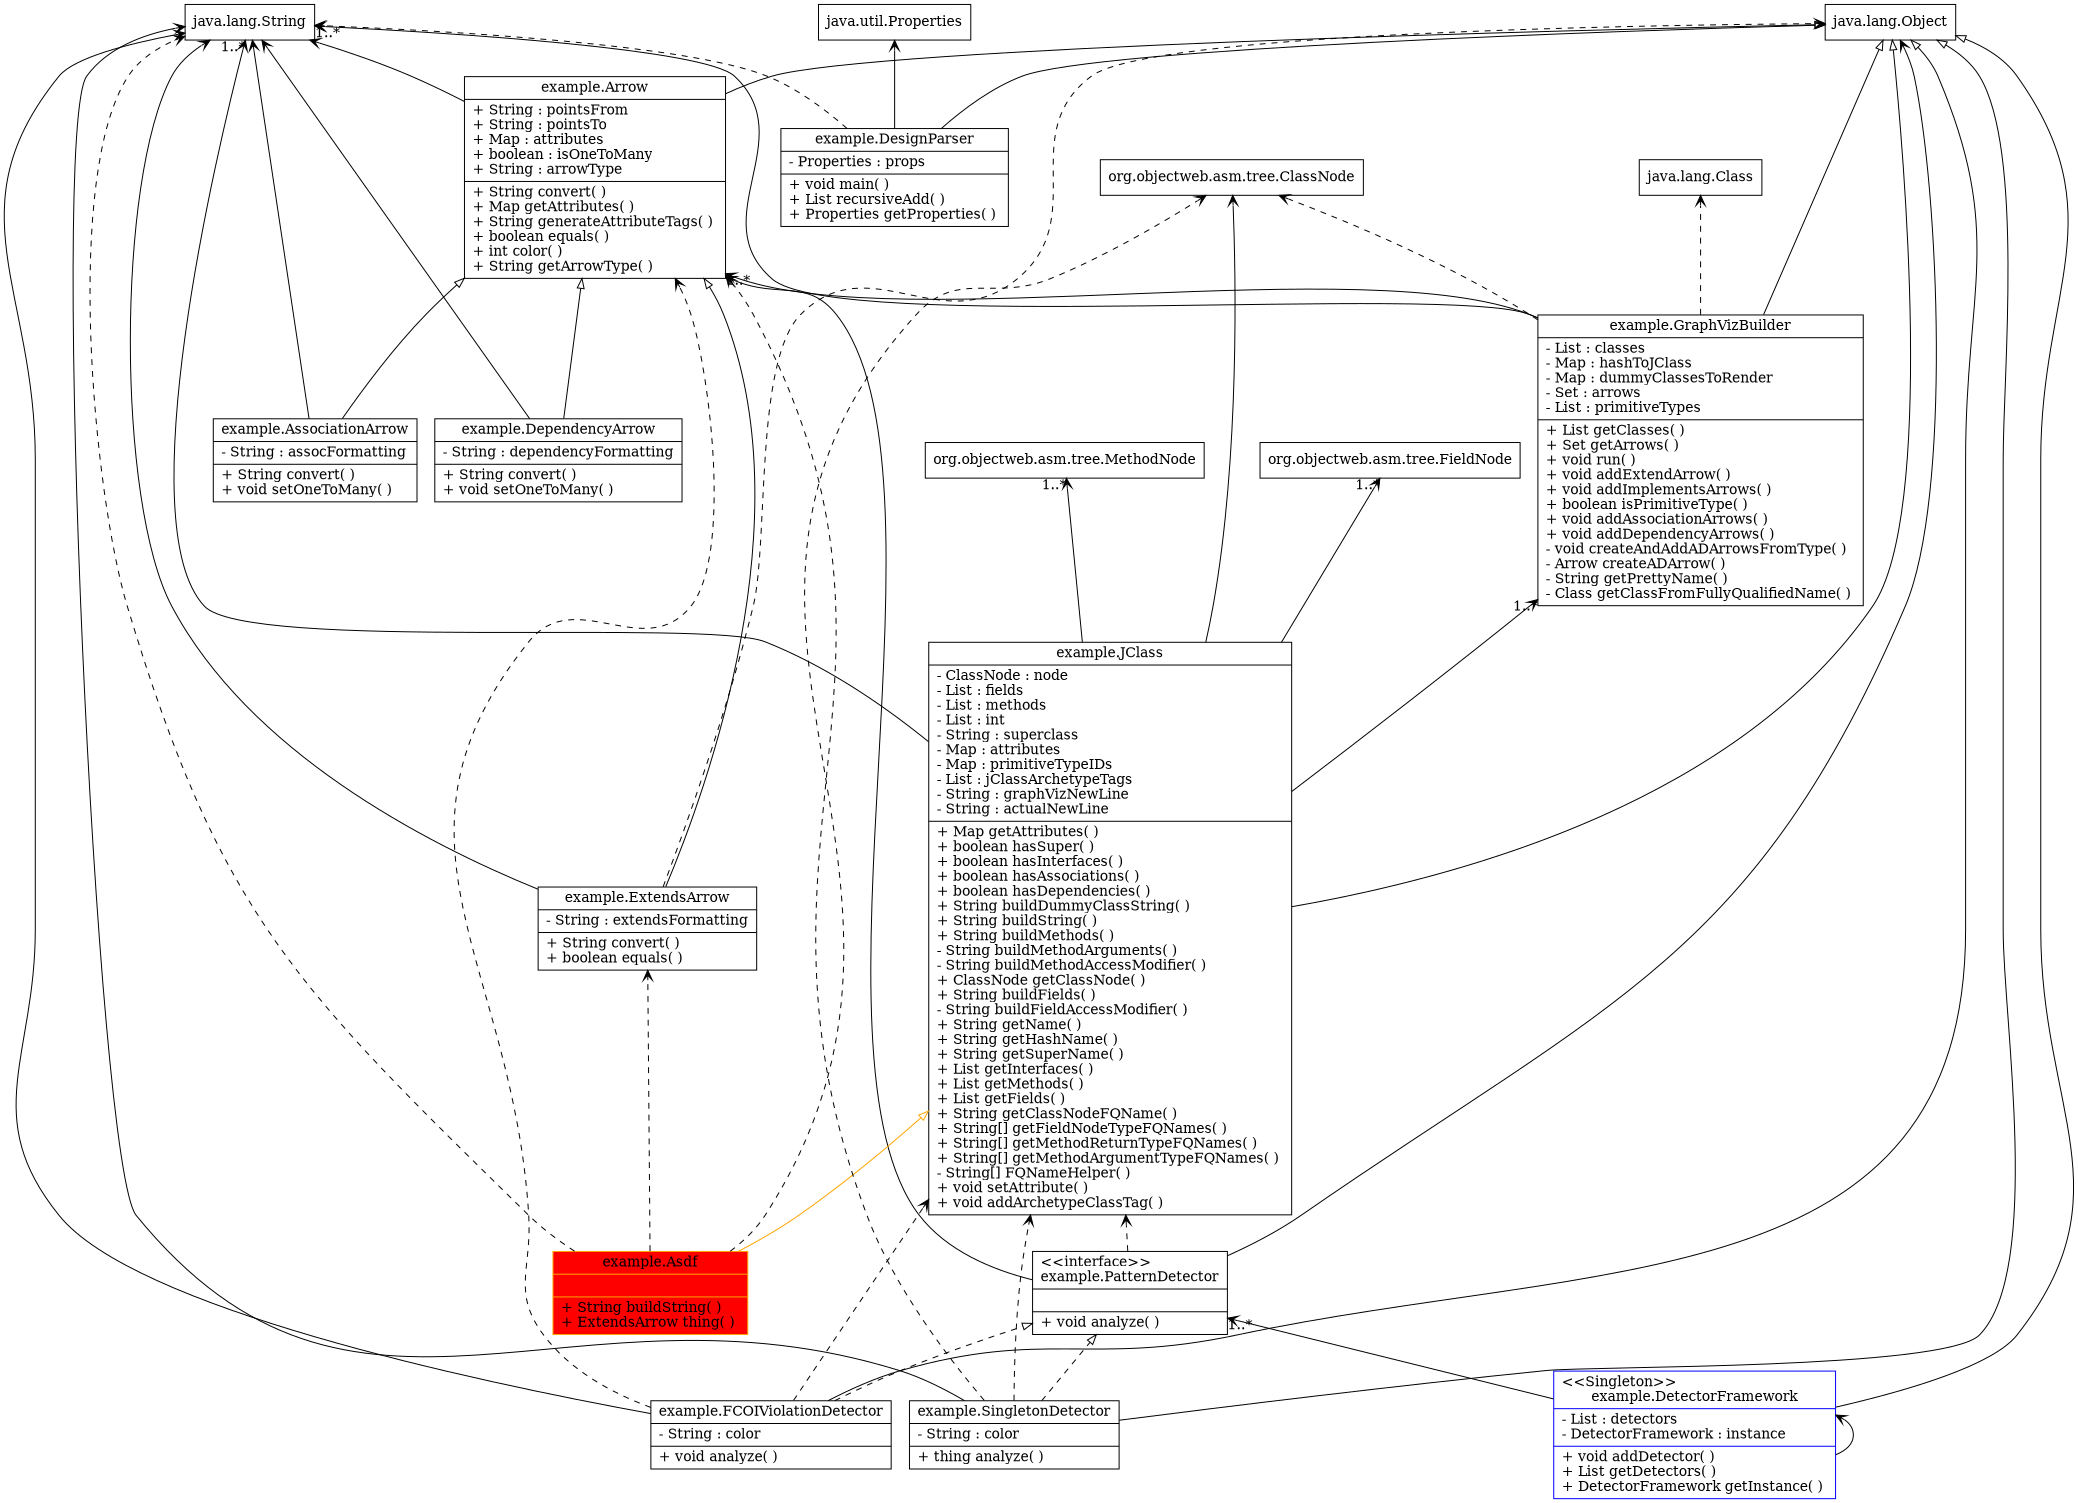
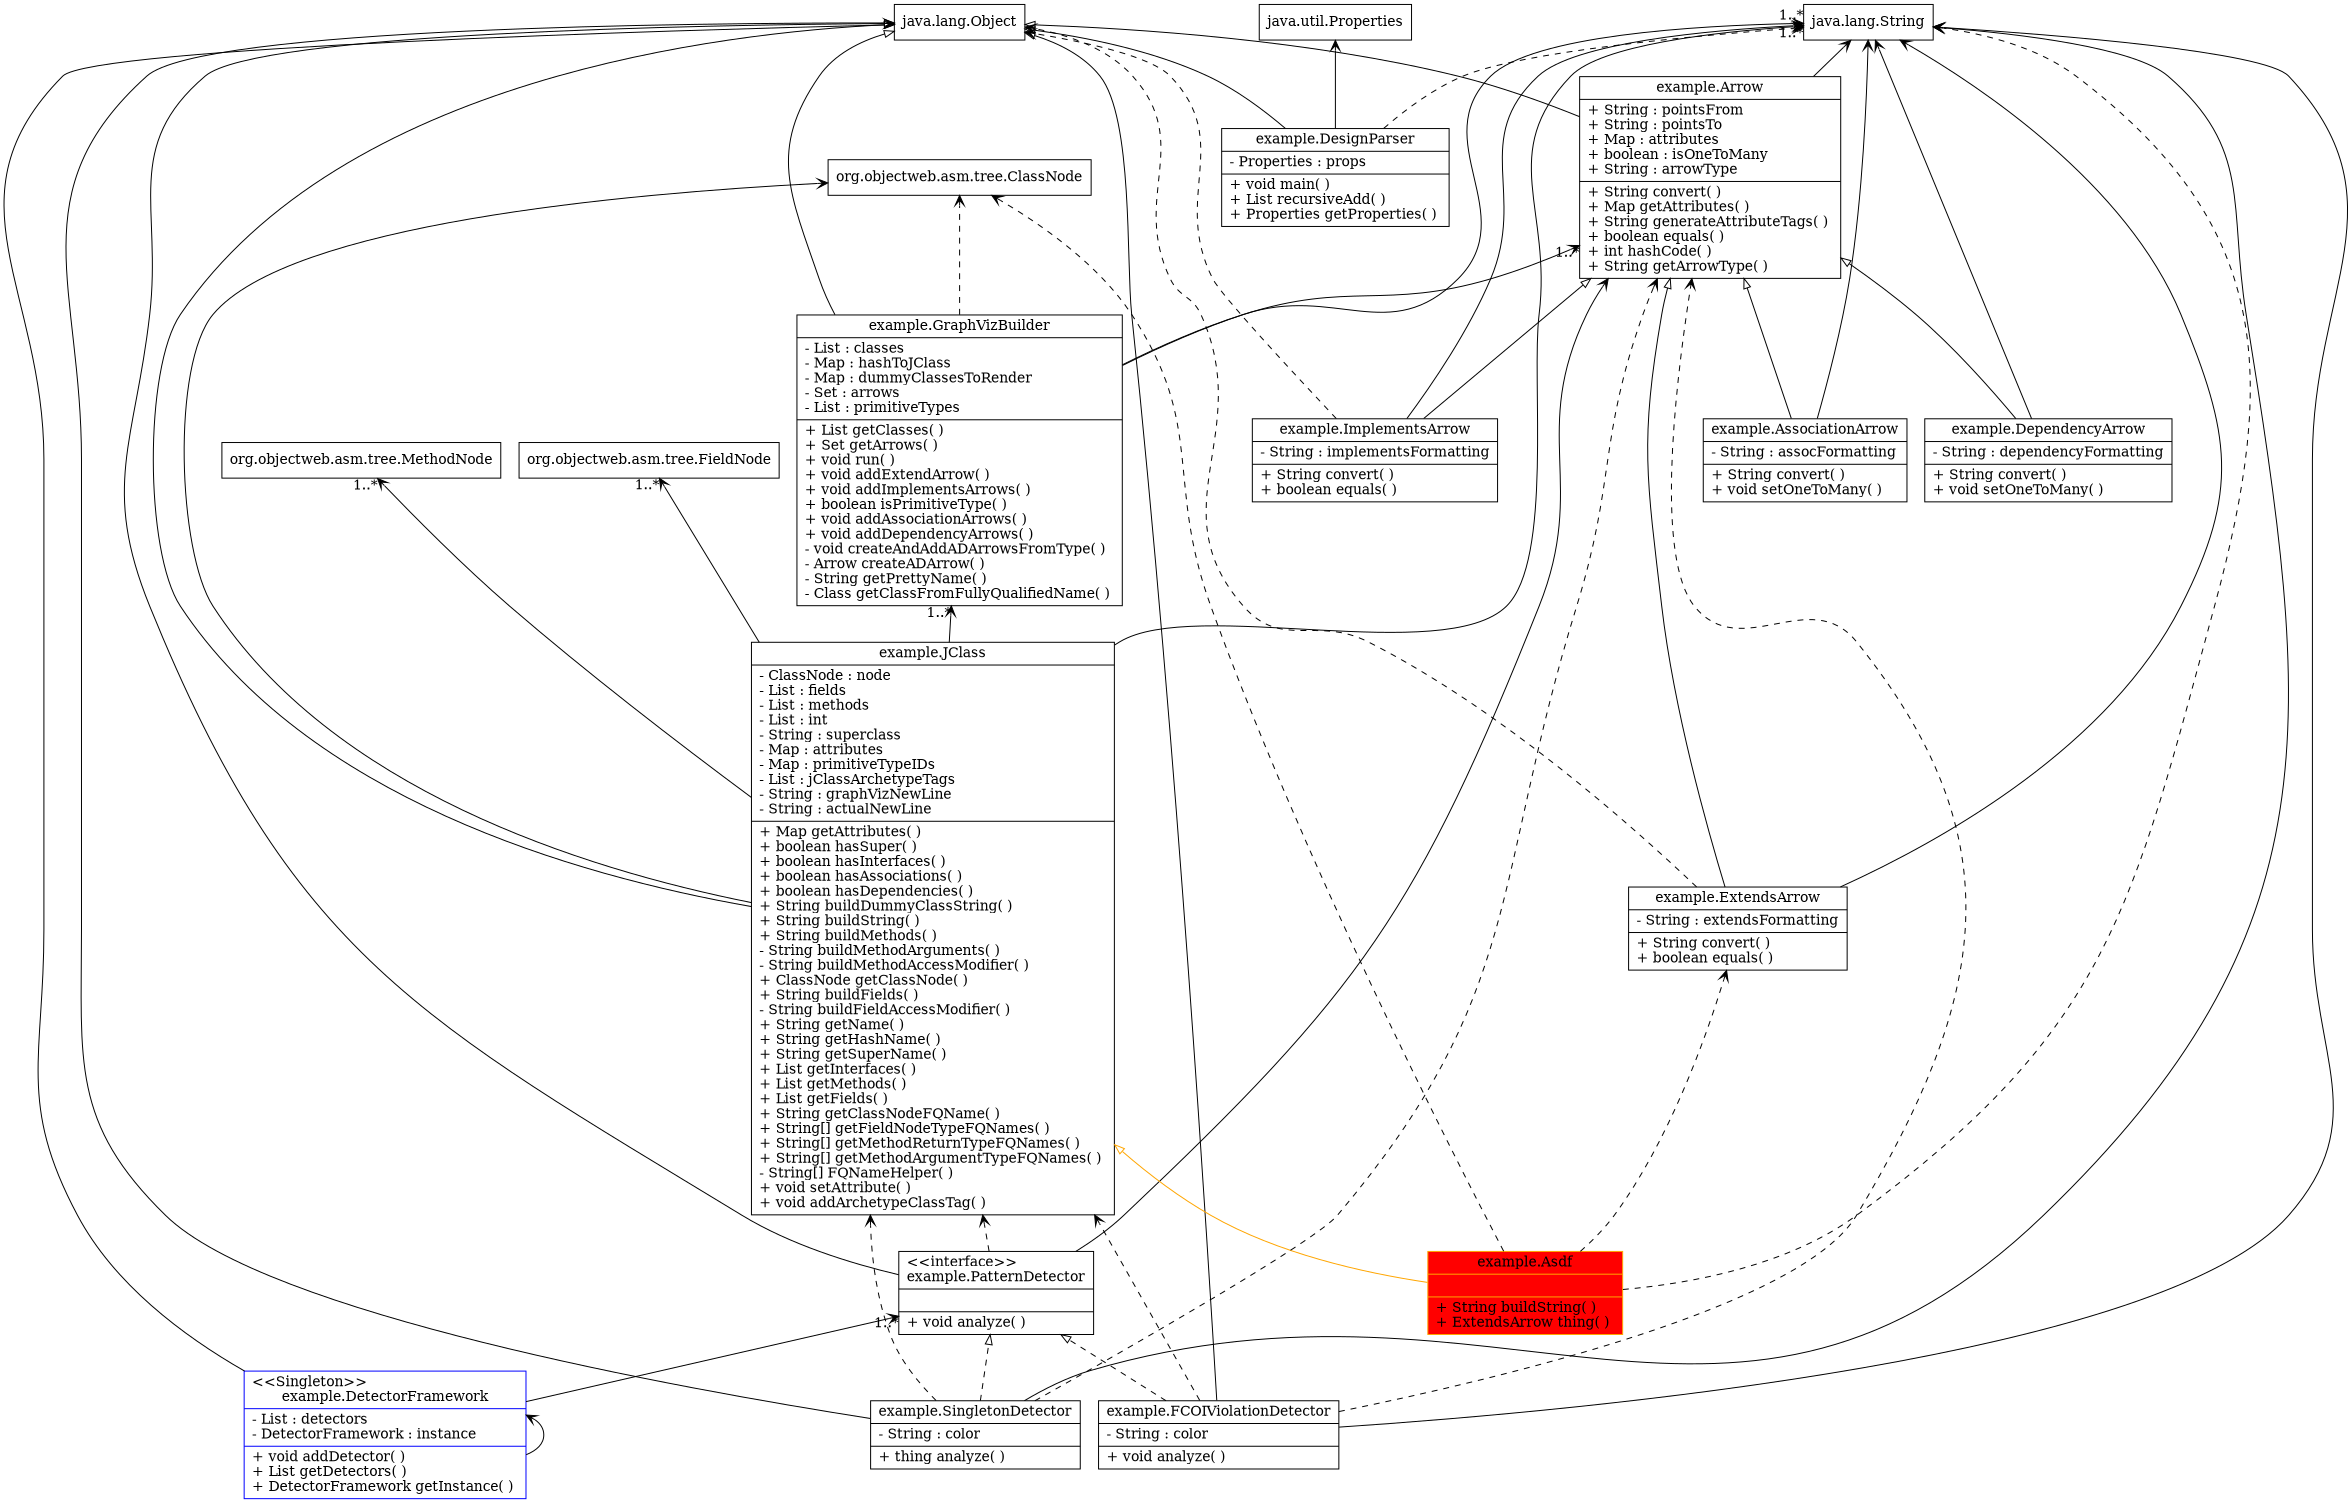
(1701, 178) -> none
(520, 252) -> (1652, 252)
none -> (1375, 460)
